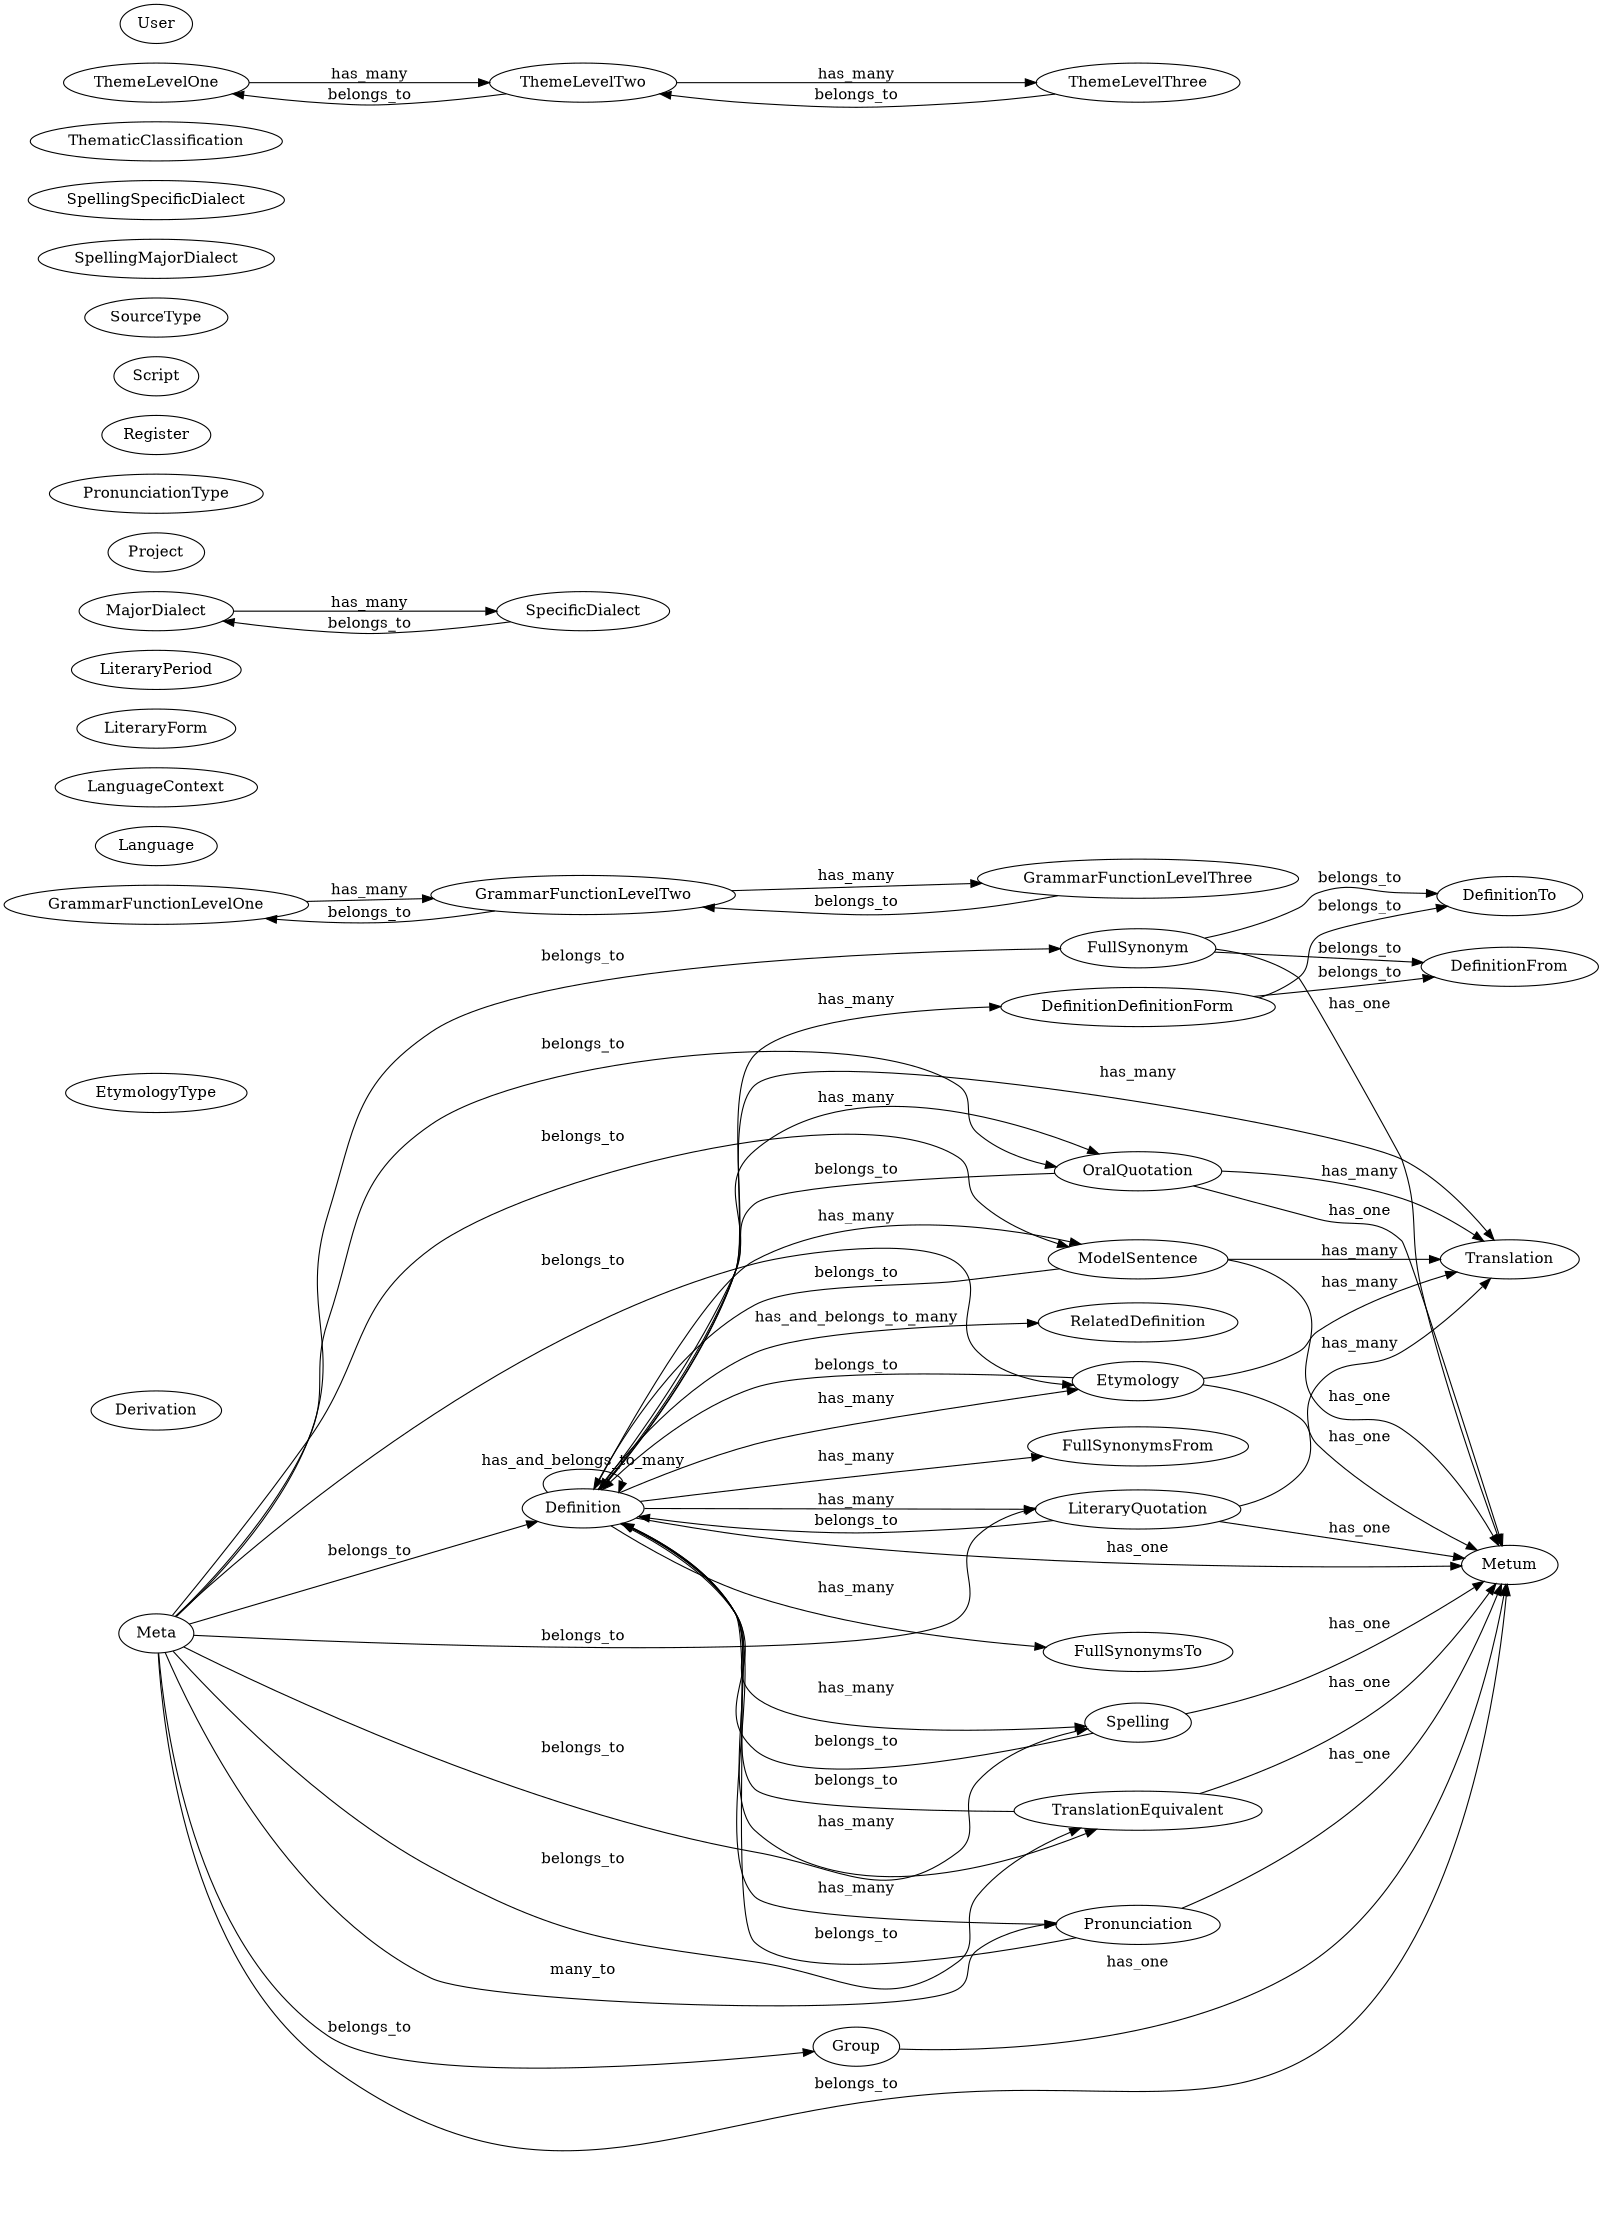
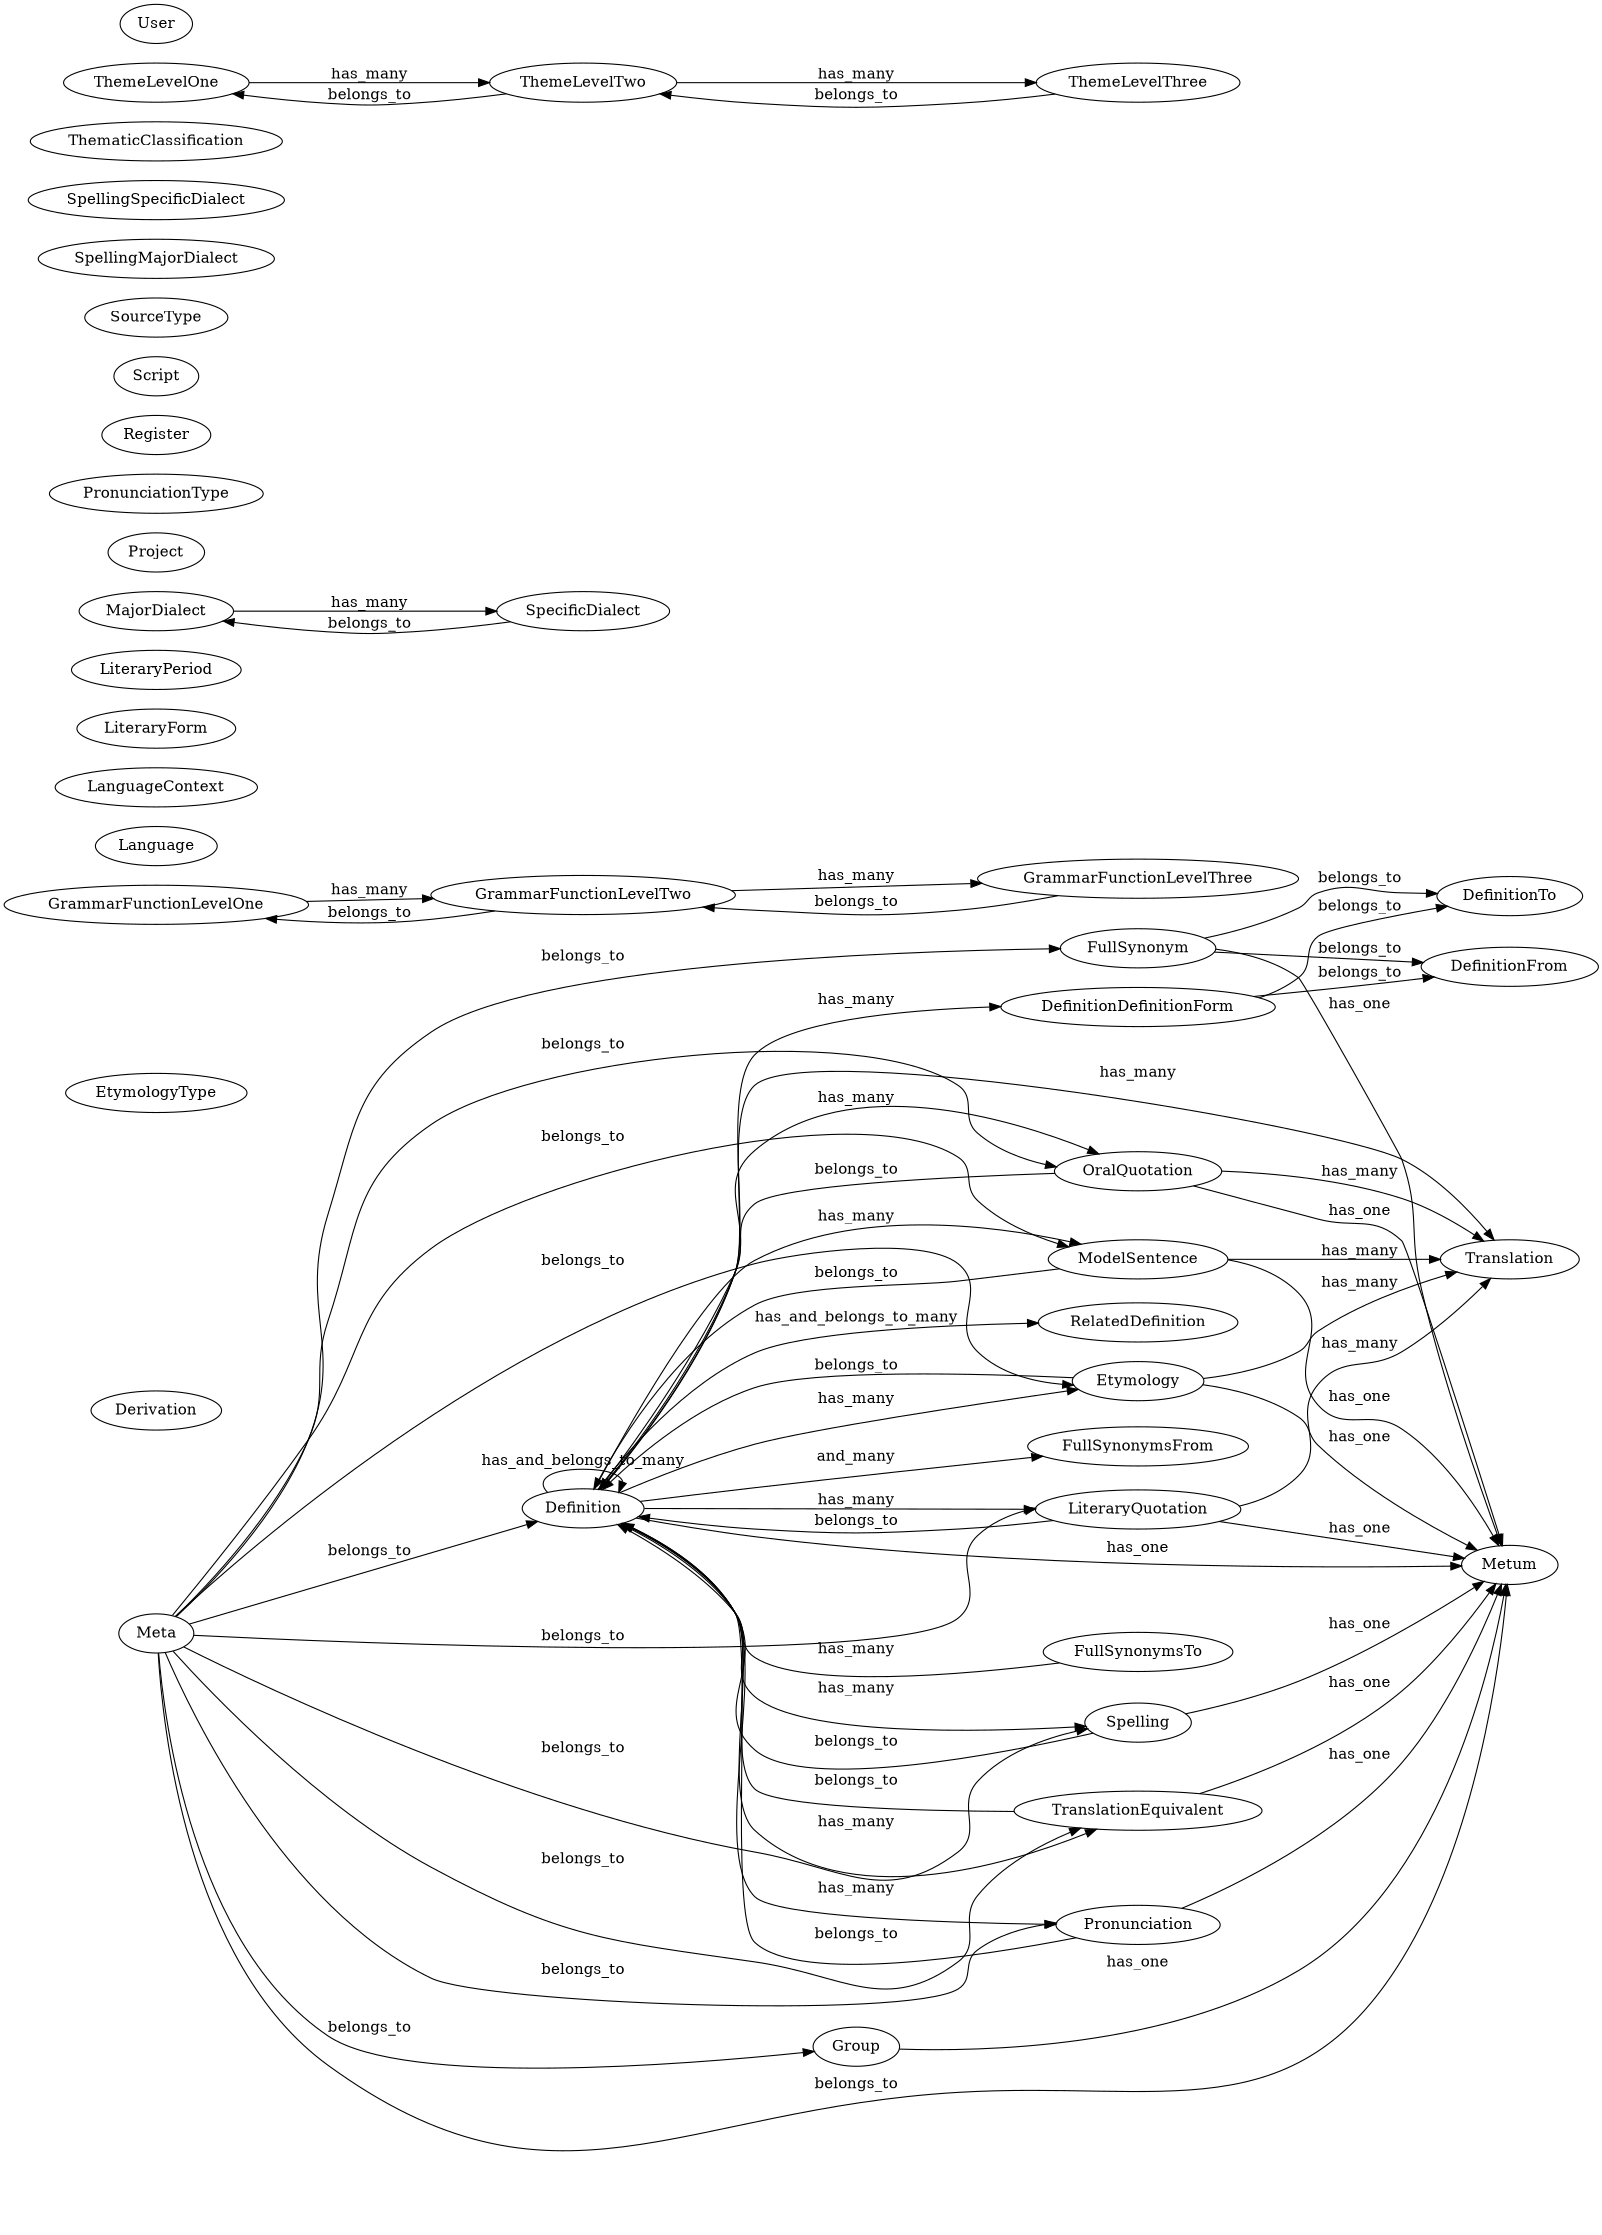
(856, 1457) -> (856, 1457)
(815, 1613) -> (813, 1674)
(583, 1970) -> (583, 1970)
